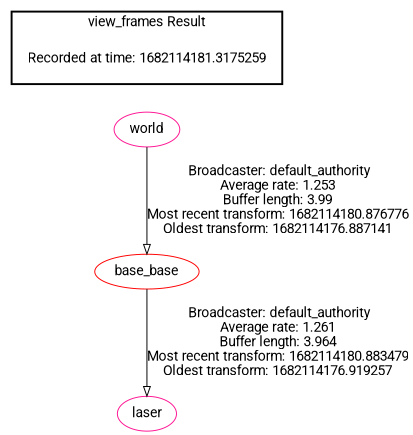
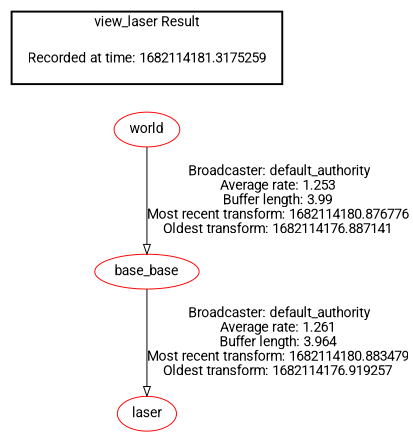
(147, 23) -> (147, 23)
(147, 130) -> (147, 130)
(147, 414) -> (147, 414)
